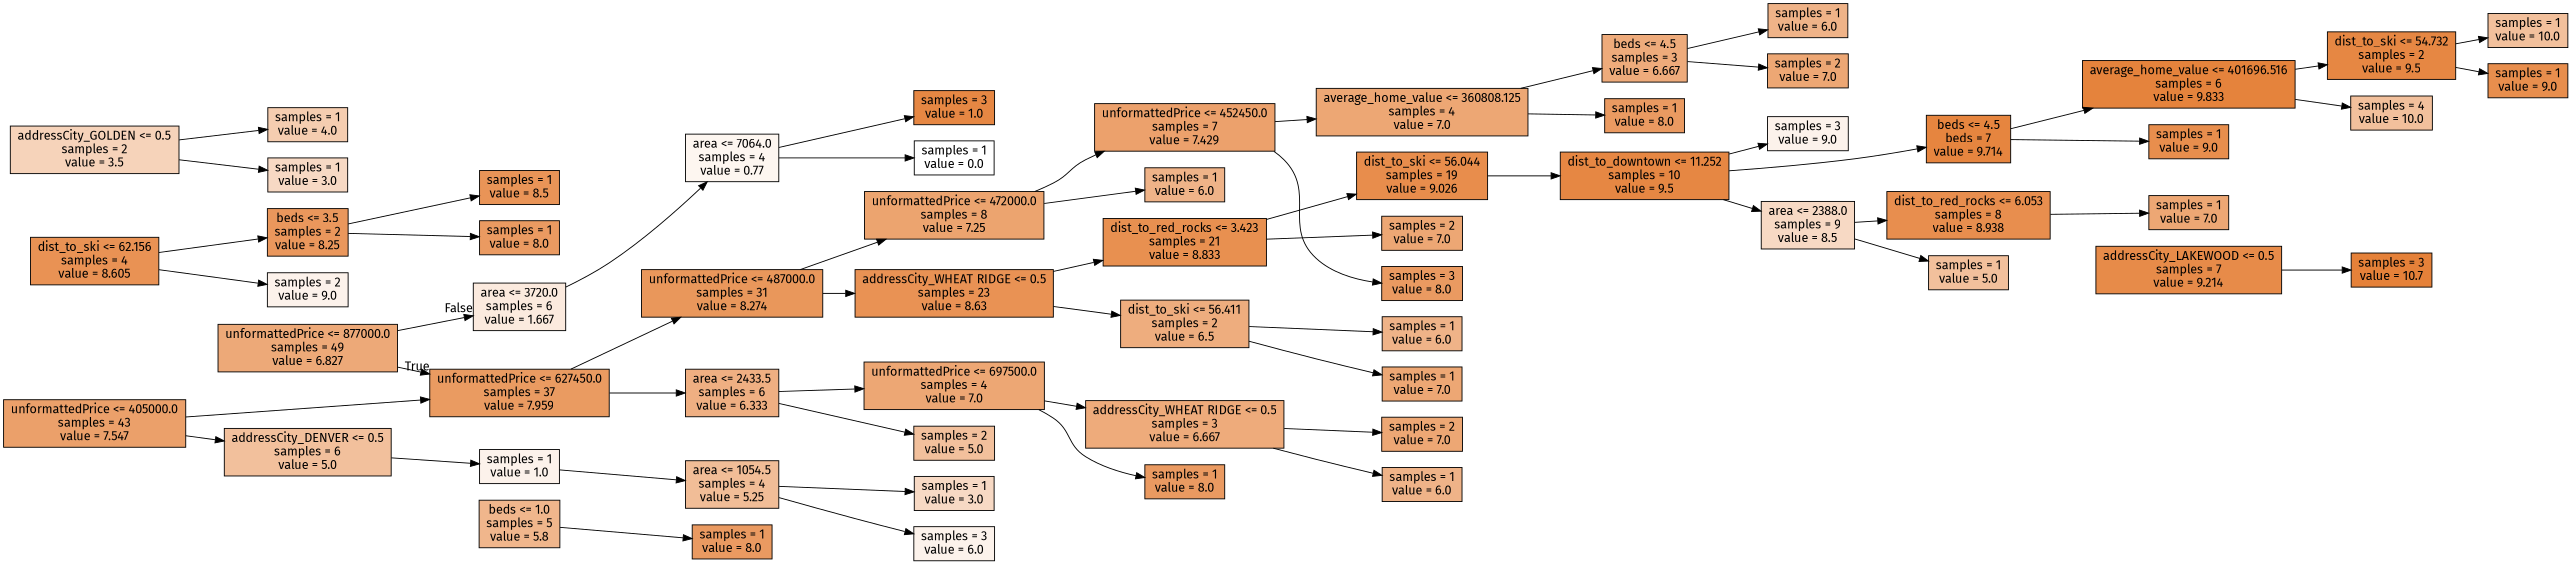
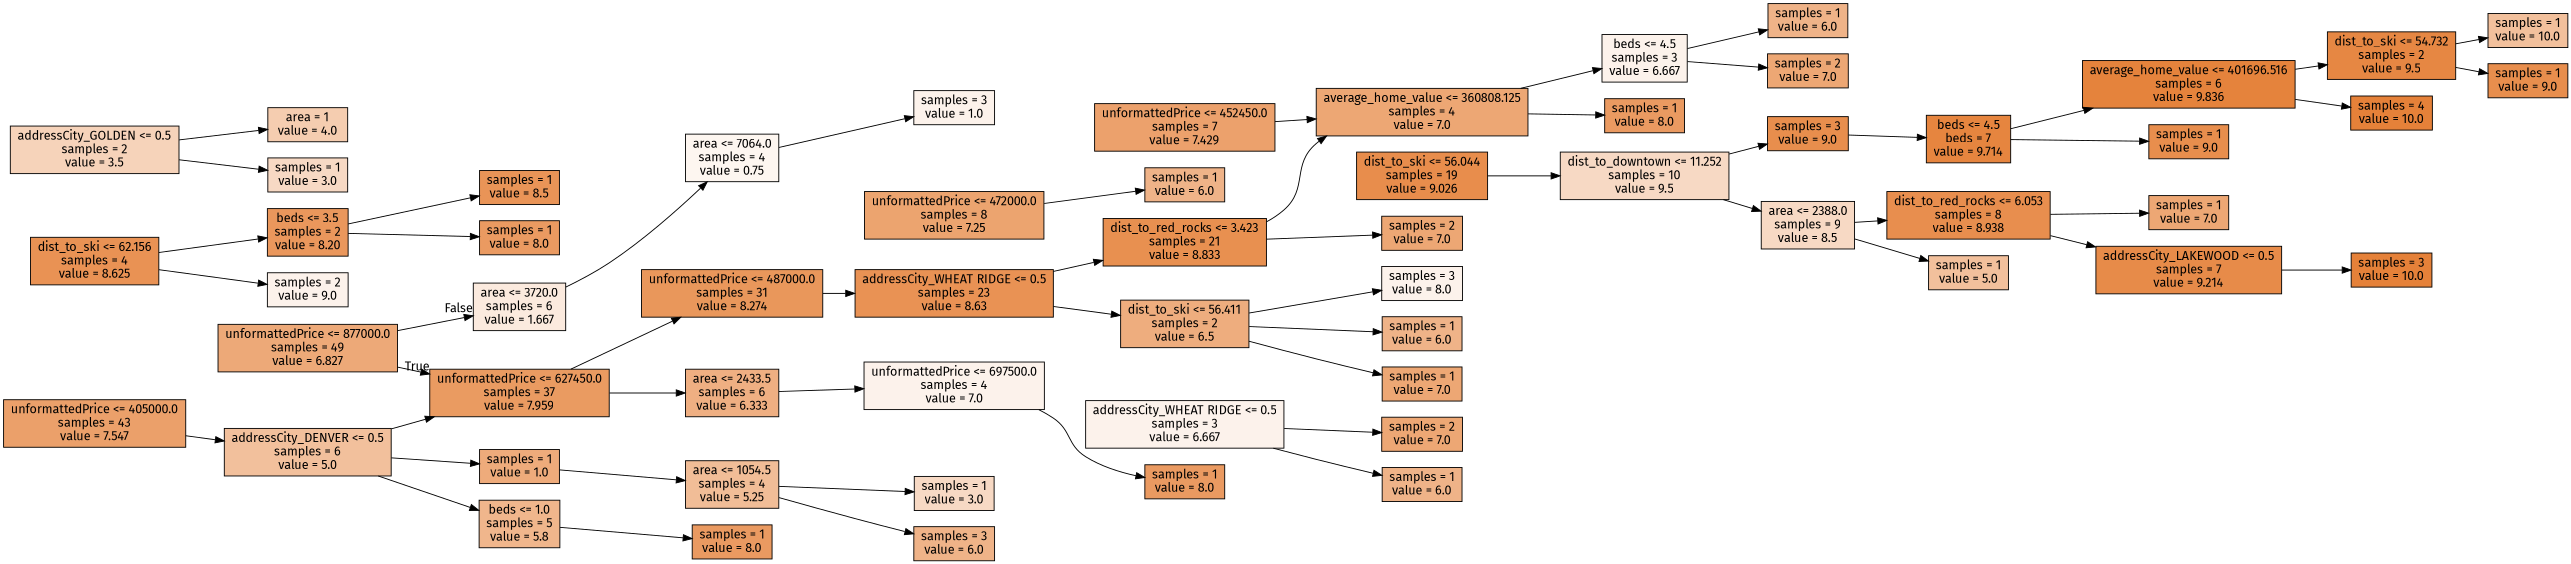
(1645, 58) -> (1645, 58)
(2189, 84) -> (2189, 84)
(954, 108) -> (954, 108)
(2392, 113) -> (2392, 113)
(308, 125) -> (308, 125)
(1808, 134) -> (1808, 134)
(732, 158) -> (732, 158)
(954, 158) -> none
(1823, 162) -> (1883, 136)
(1066, 174) -> none
(1645, 176) -> (1645, 176)
(1307, 208) -> (1298, 185)
(1301, 229) -> (1311, 302)
(308, 232) -> (308, 232)
none -> (2069, 240)
(839, 256) -> none
(95, 261) -> (95, 261)
(2392, 270) -> (2392, 270)
(1422, 284) -> (1422, 284)
(954, 386) -> (954, 386)
(1061, 404) -> none
(303, 409) -> (408, 424)
(1185, 424) -> (1185, 424)
(954, 443) -> none
(519, 467) -> (519, 467)
none -> (424, 492)
(954, 544) -> (954, 544)
